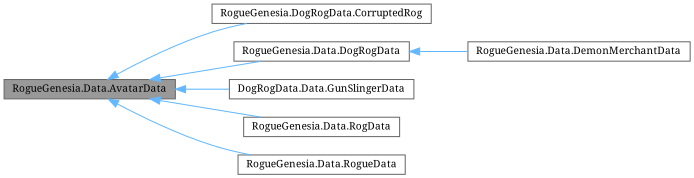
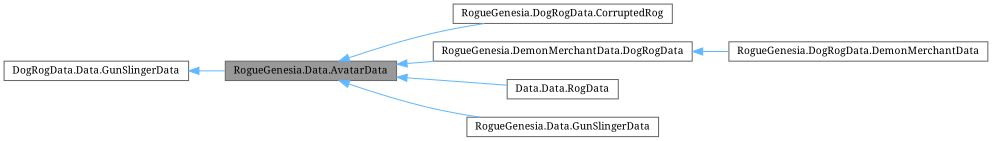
(322, 51) -> (563, 51)
(579, 51) -> (858, 51)
(207, 89) -> (212, 71)
(322, 127) -> (563, 89)
(322, 165) -> (563, 127)
